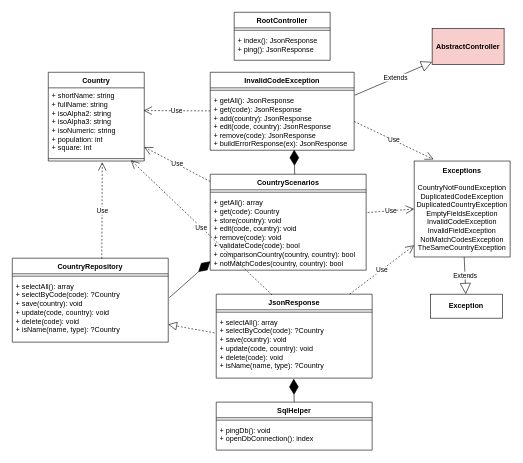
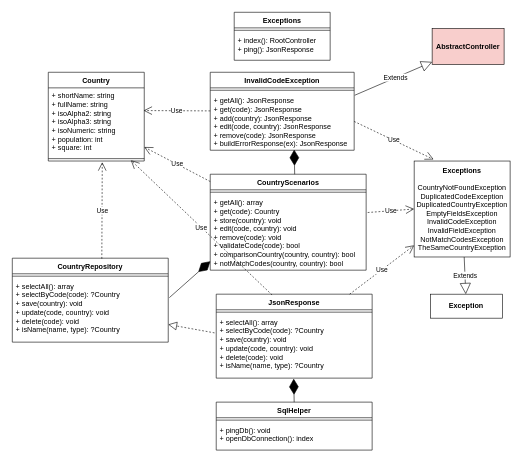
(282, 21) -> (282, 21)
(281, 46) -> (283, 46)
